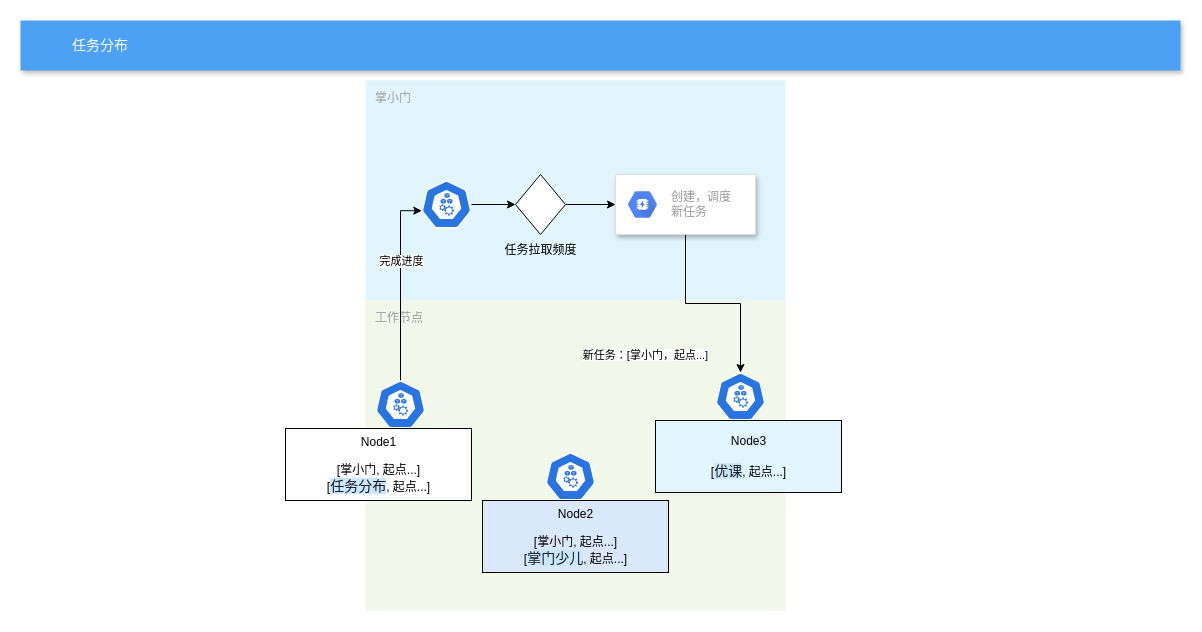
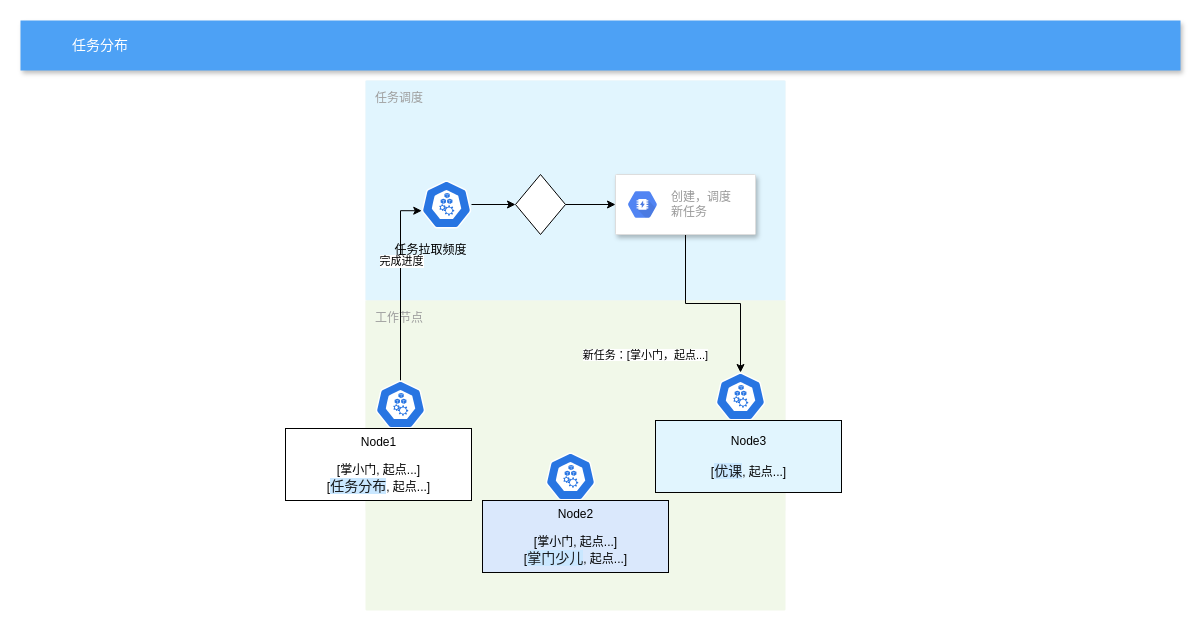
(394, 99) -> (400, 99)
(541, 251) -> (431, 251)
